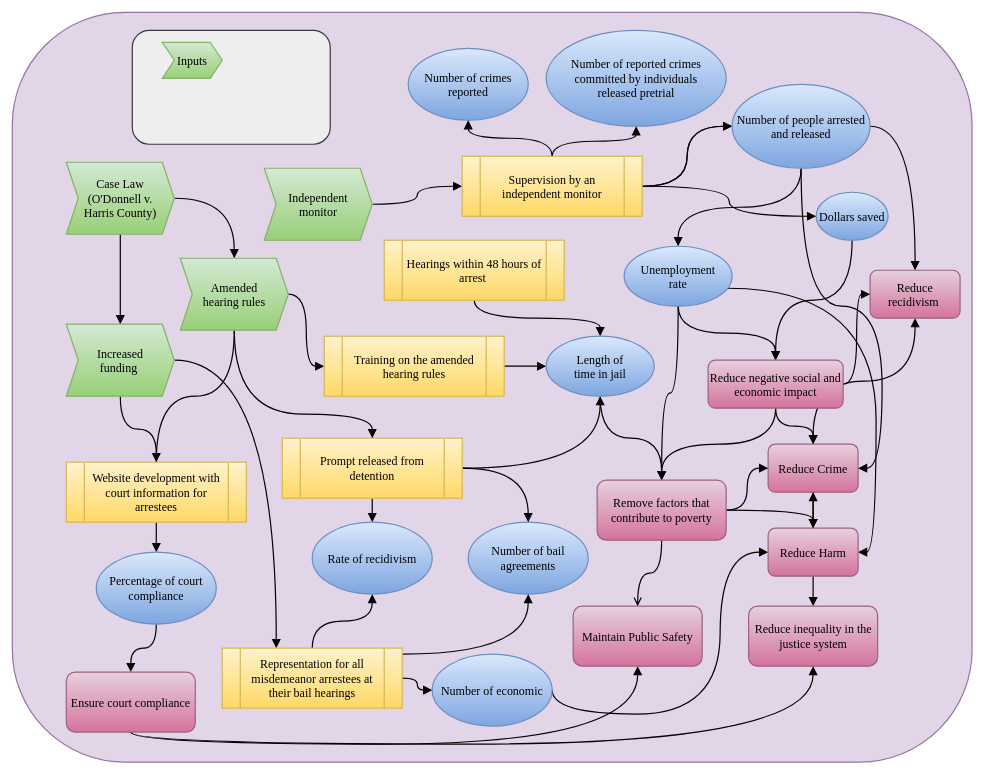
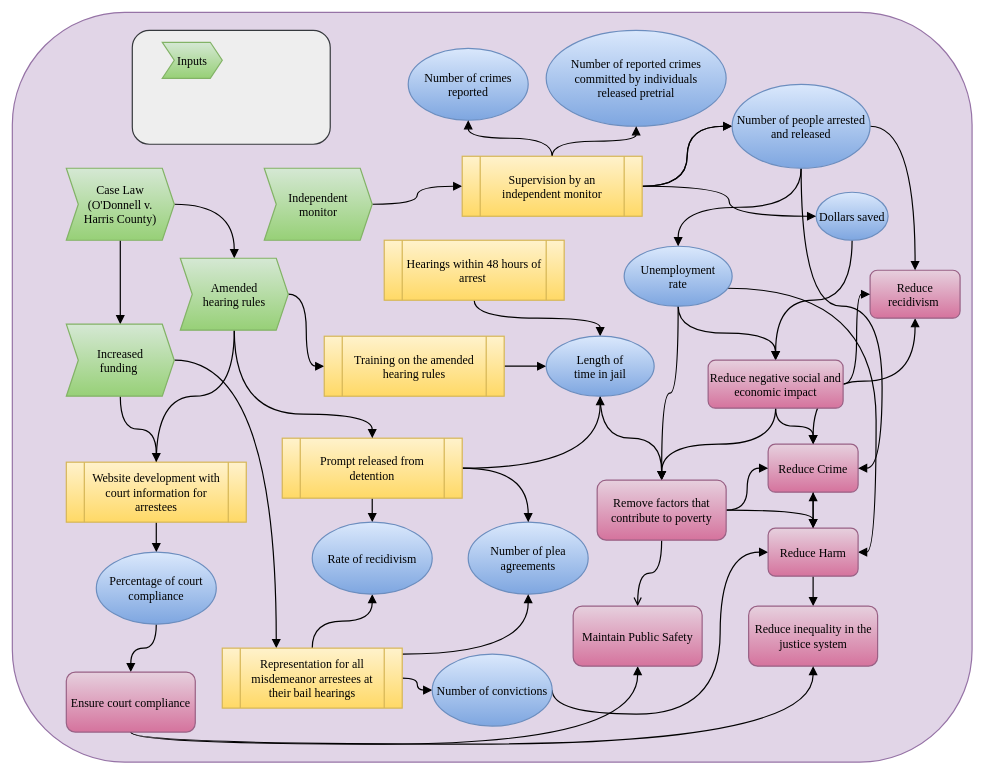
(120, 198) -> (120, 204)
(528, 558) -> (528, 558)
(492, 690) -> (492, 690)
